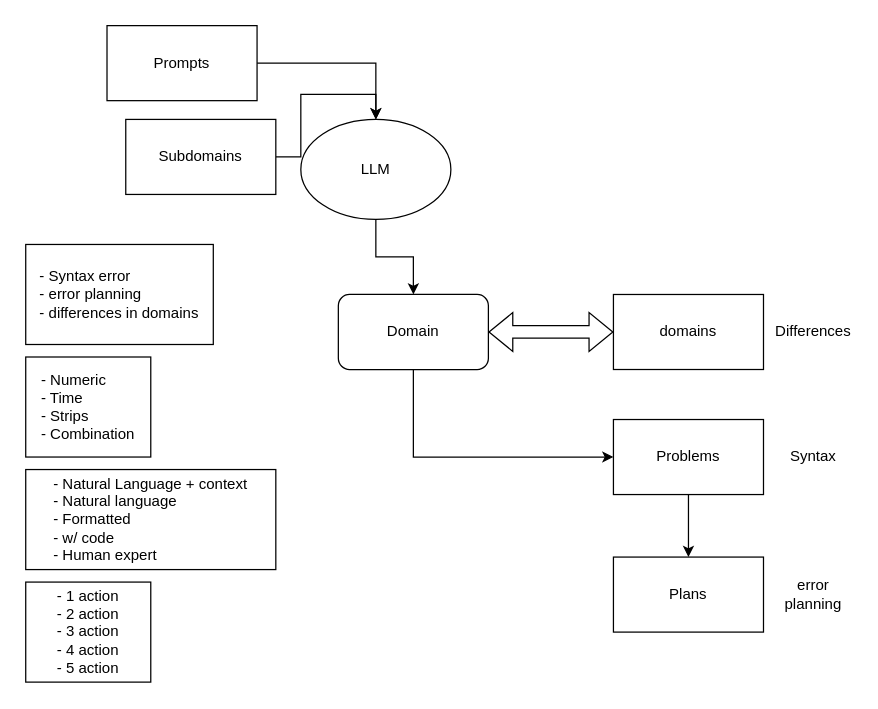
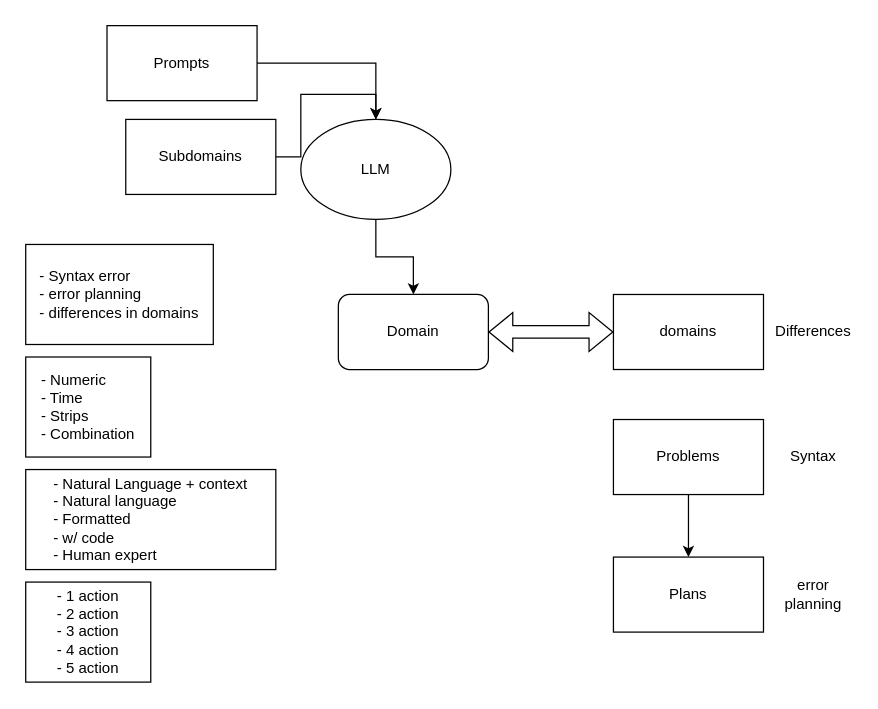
(465, 457) -> none
